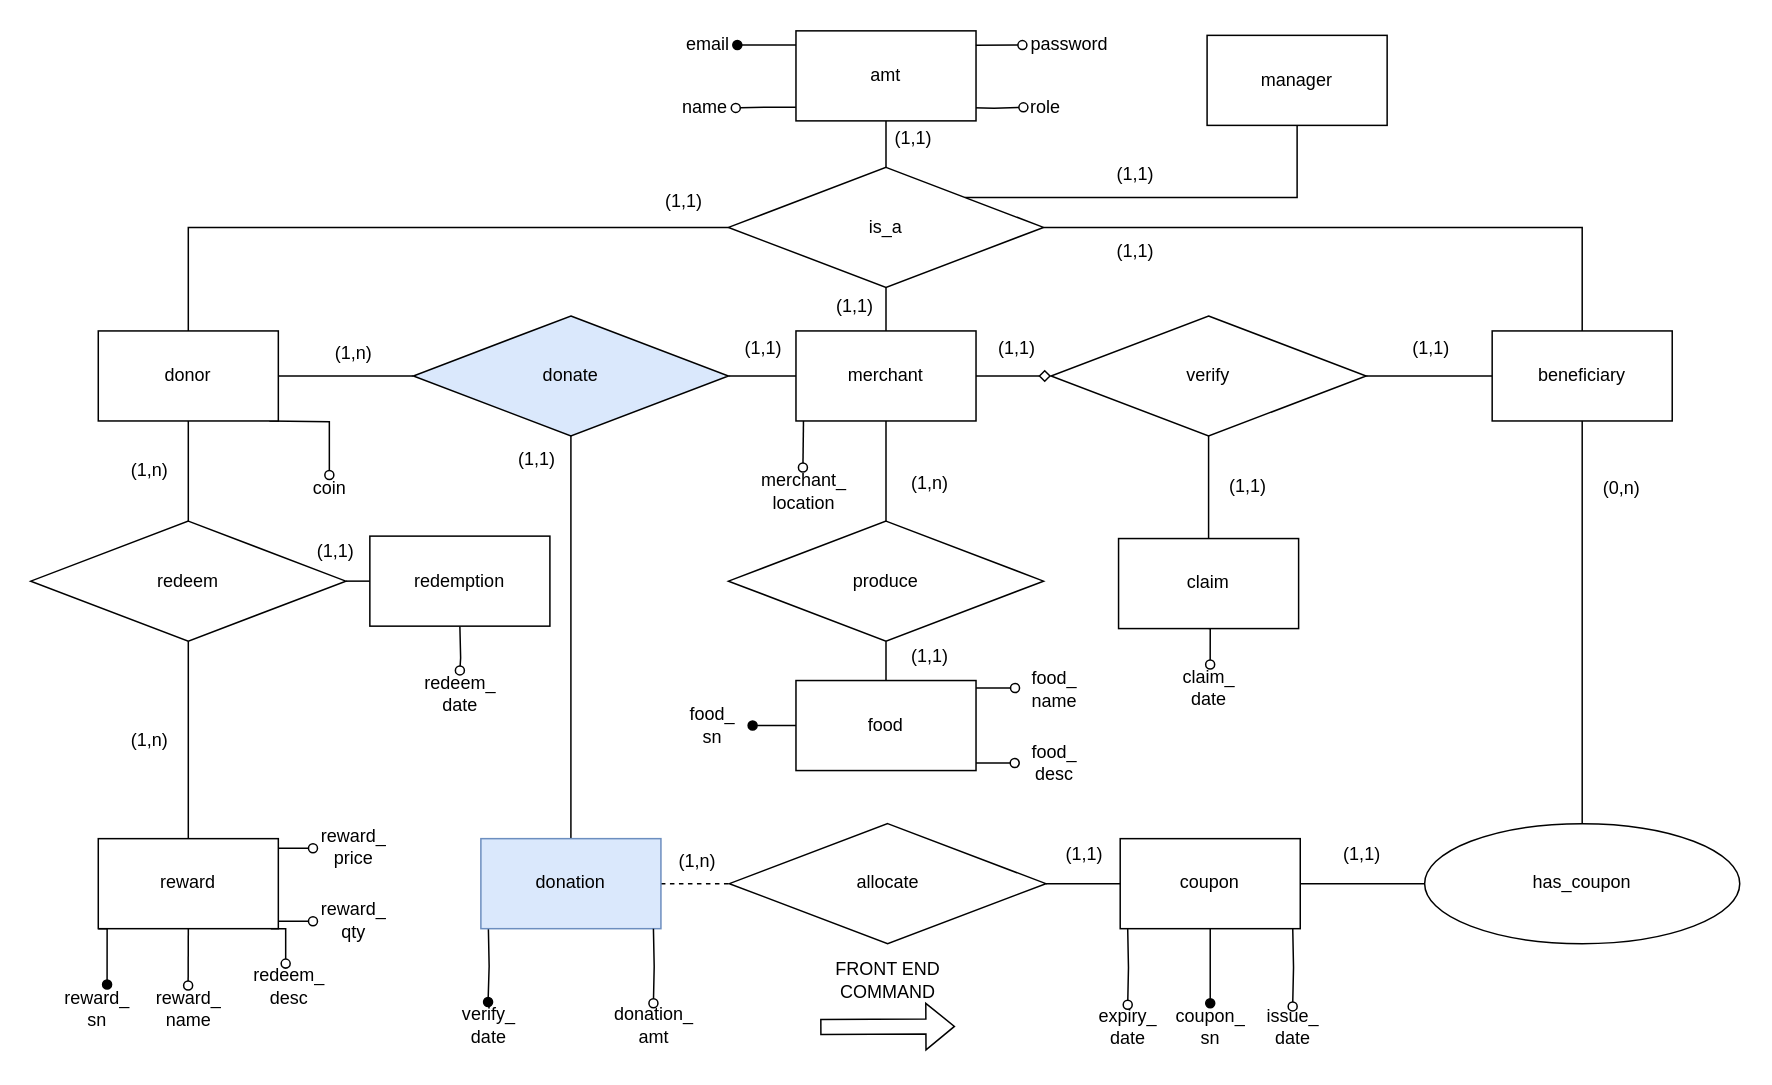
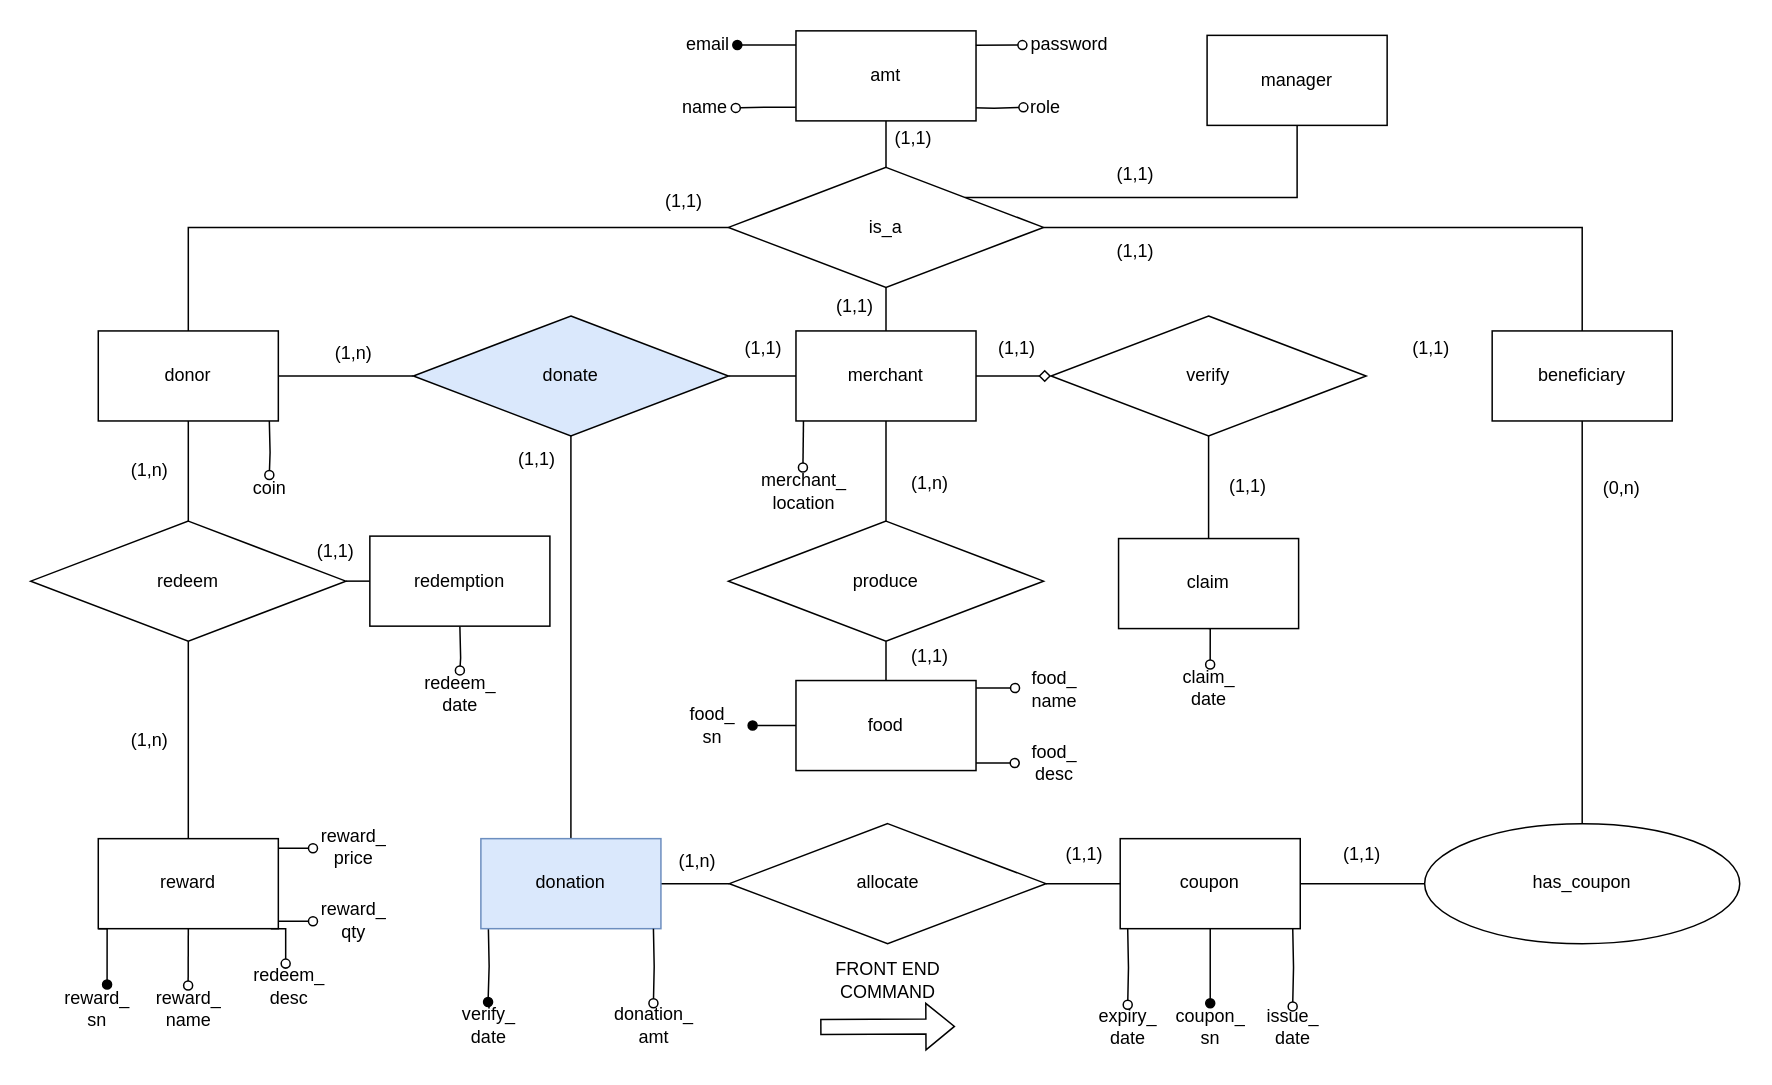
(1429, 376) -> none
(329, 488) -> (269, 488)
(694, 883) -> (694, 883)
